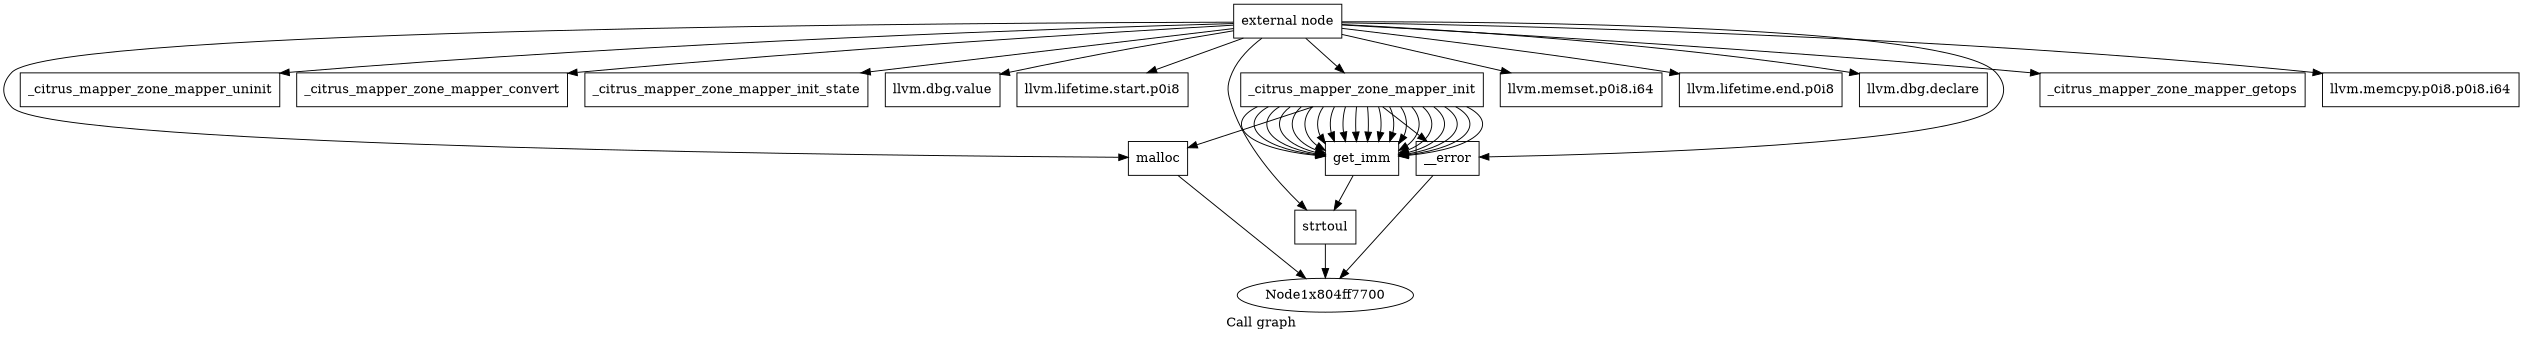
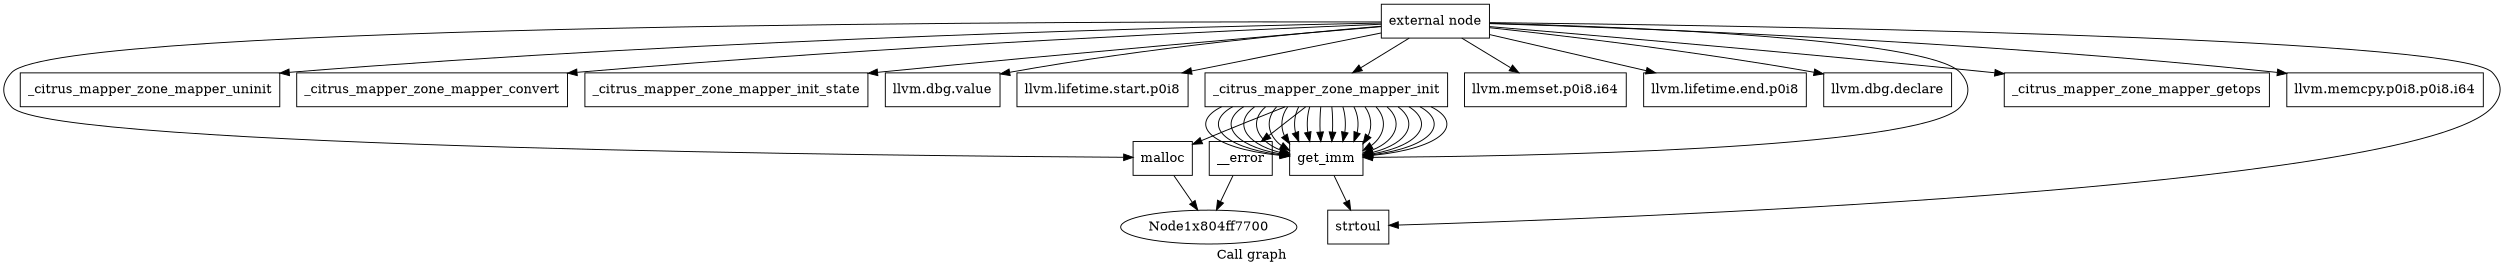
(1945, 53) -> (1924, 123)
(1325, 256) -> none
